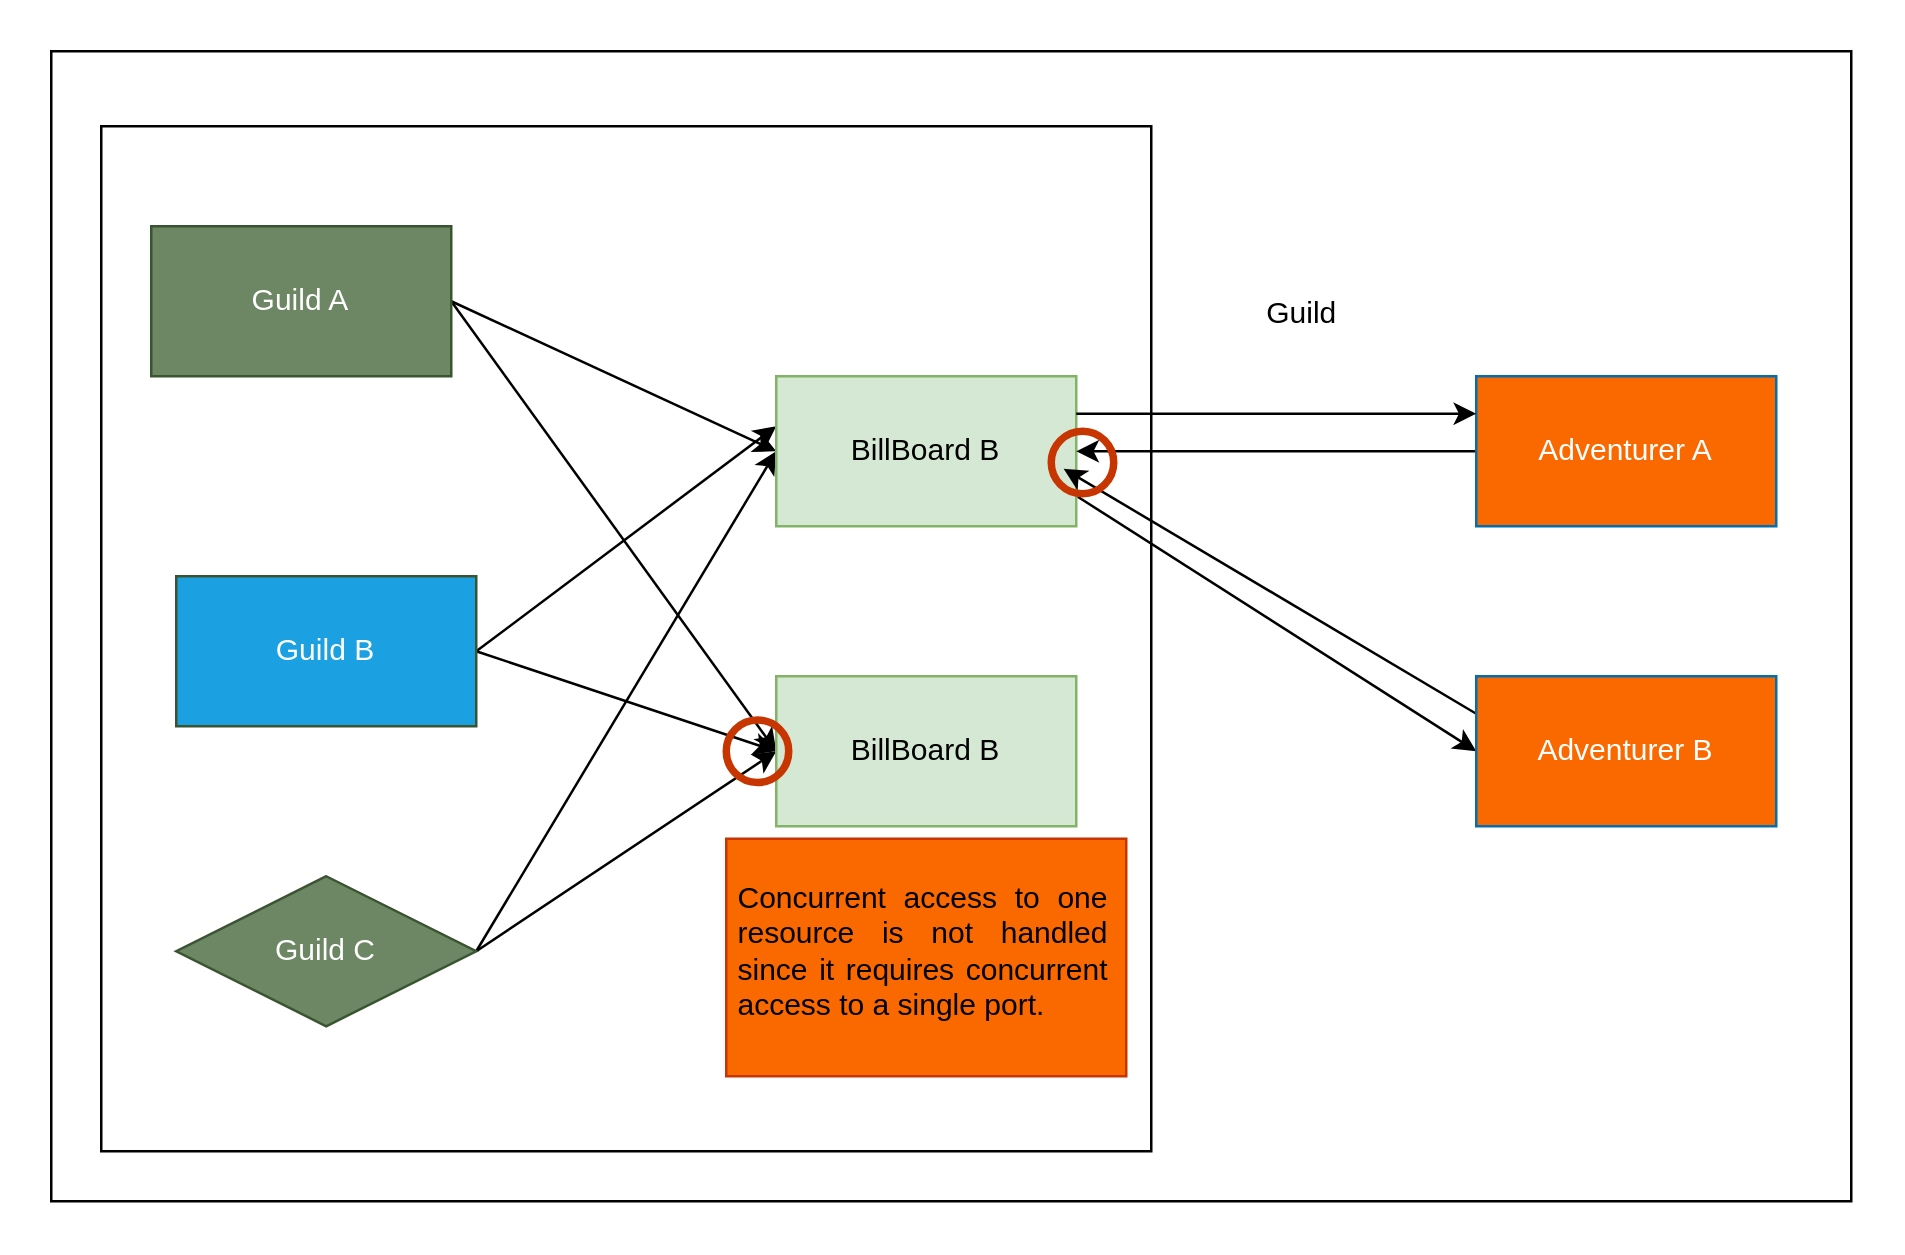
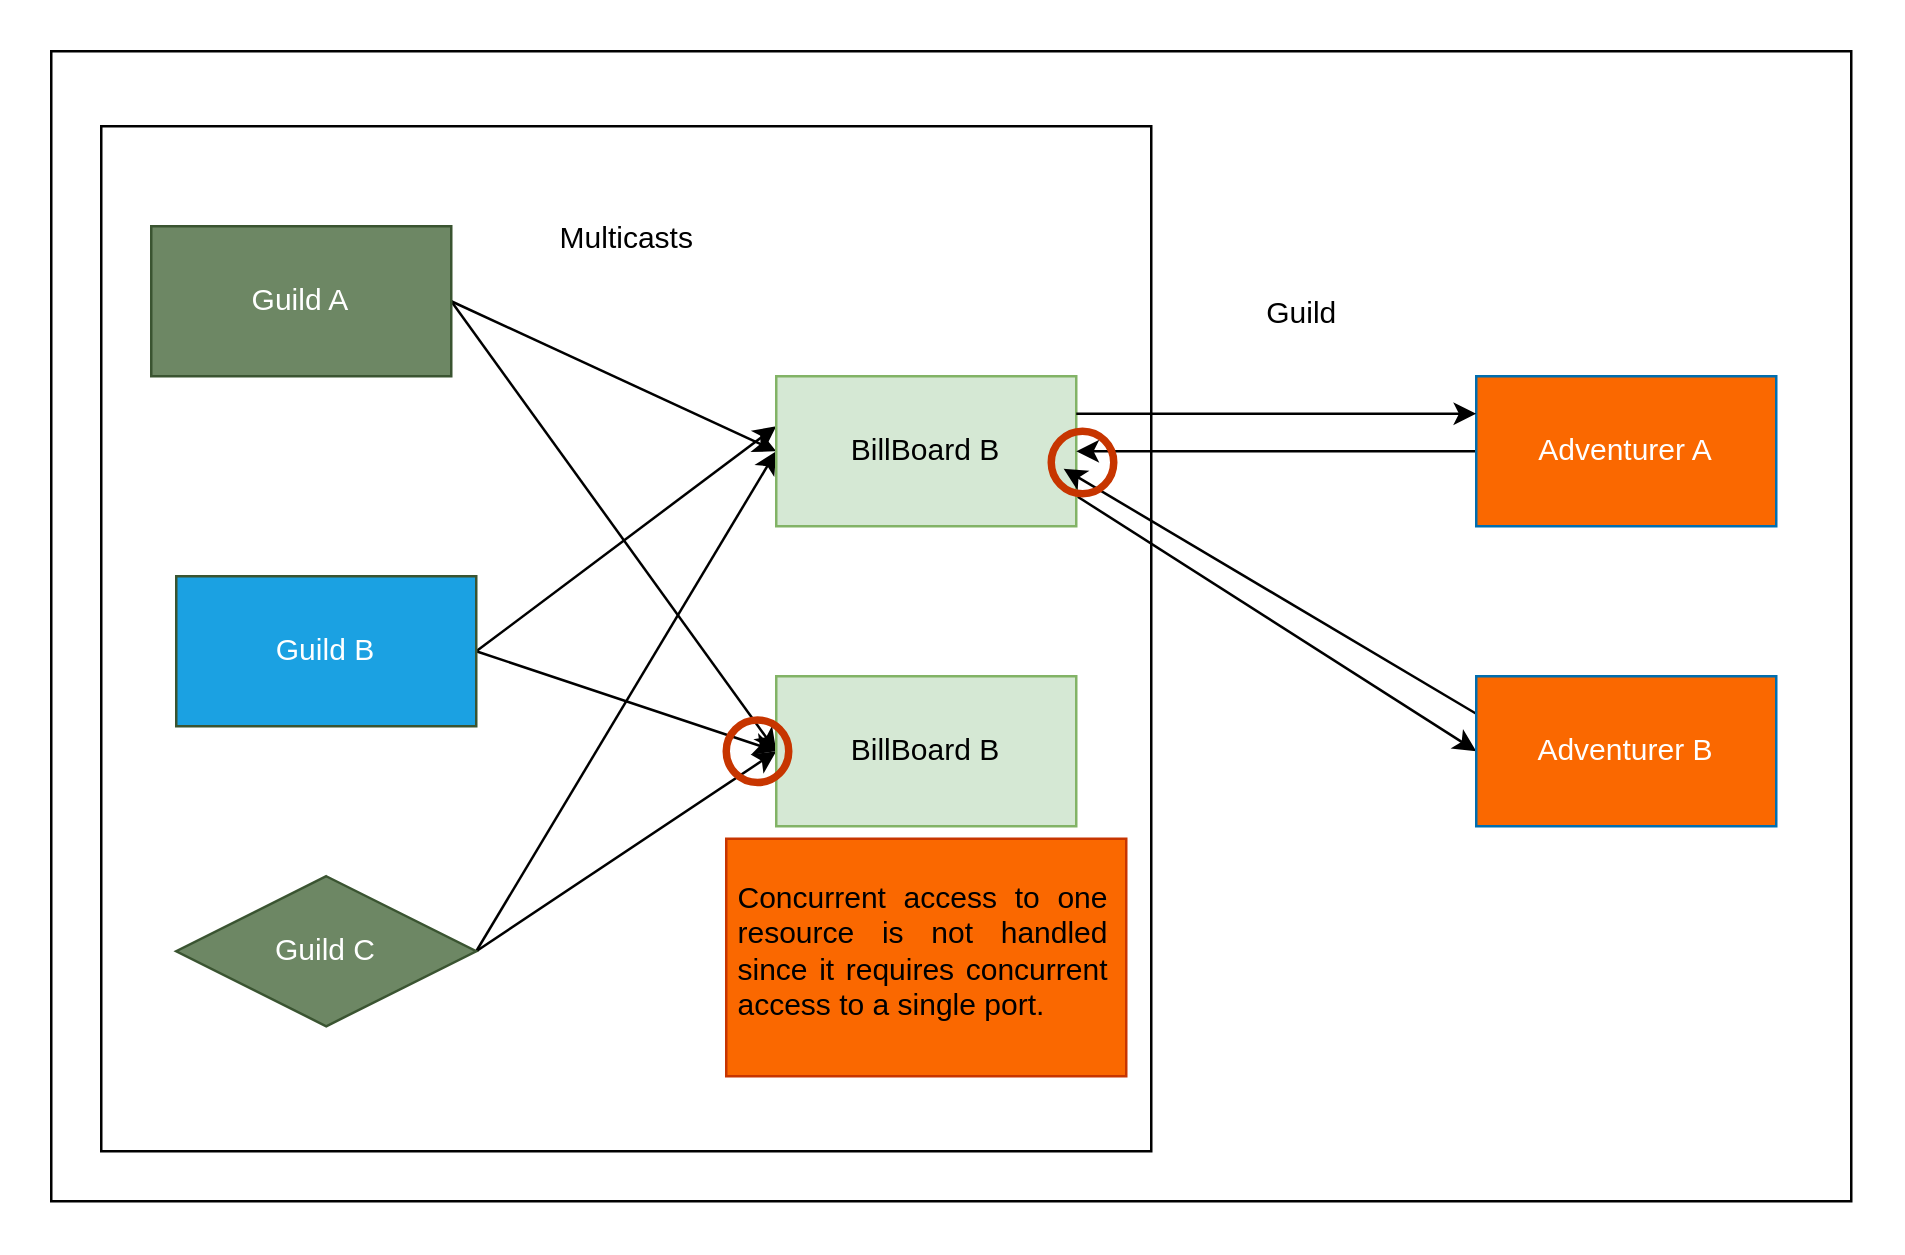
none -> (626, 239)
